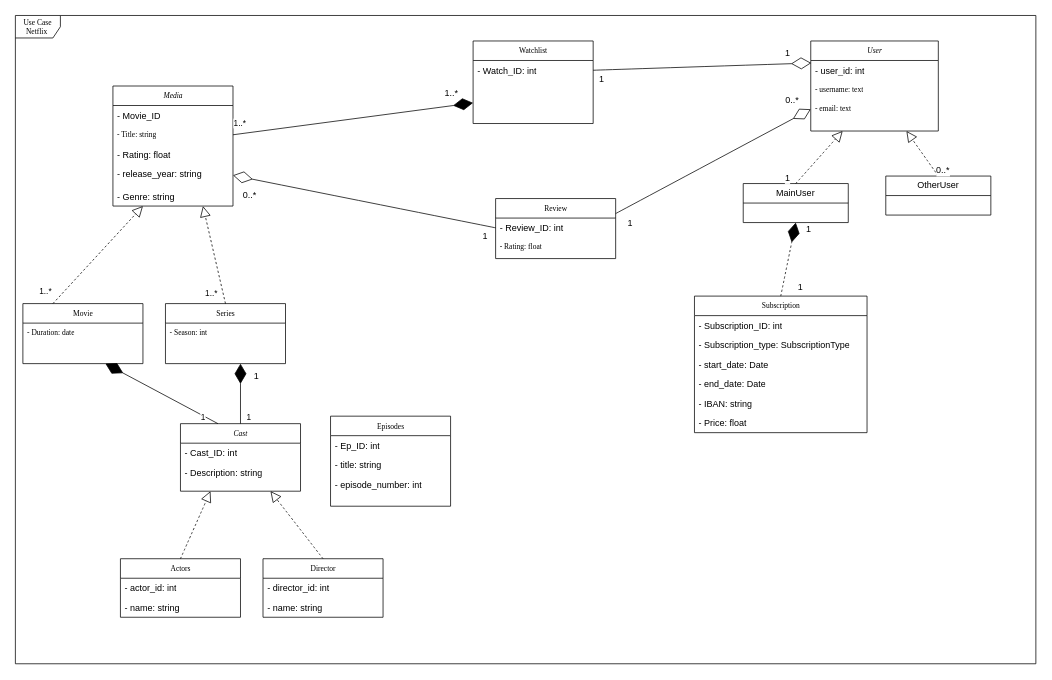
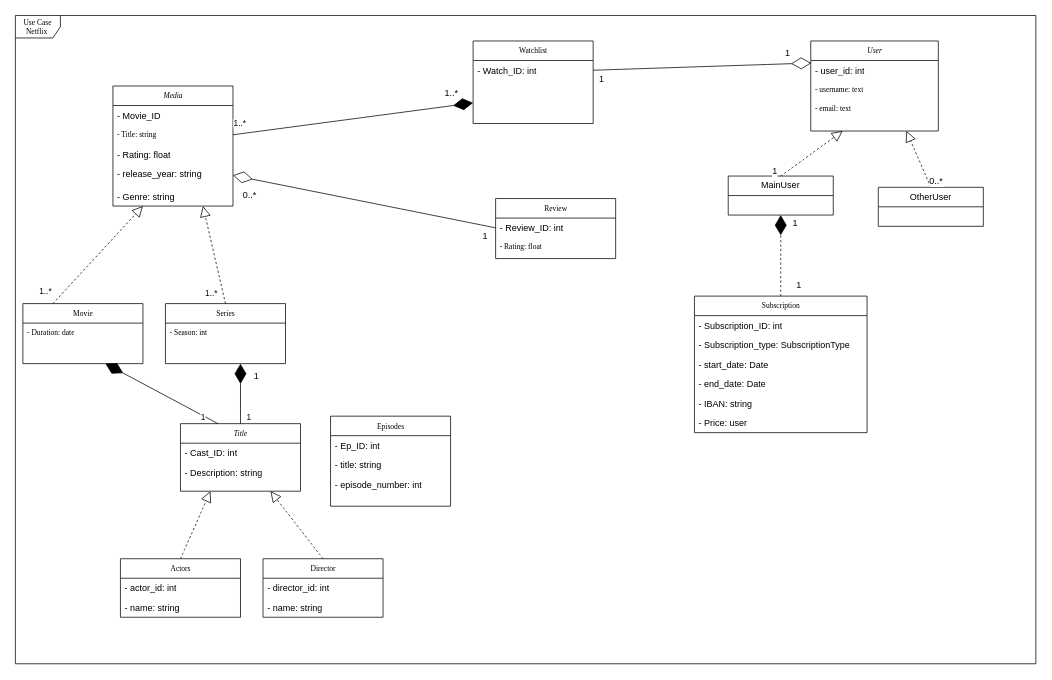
(705, 165) -> none
(938, 195) -> (930, 207)
(795, 203) -> (780, 195)
(728, 424) -> (727, 424)
(241, 433) -> (241, 433)
